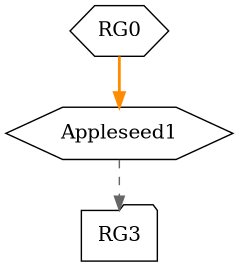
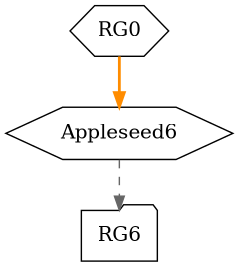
(119, 133) -> (119, 133)
(119, 236) -> (119, 236)
